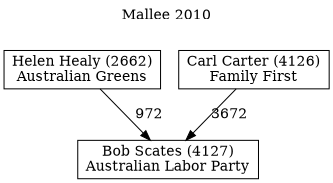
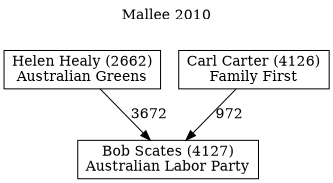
(149, 115) -> (149, 115)
(230, 115) -> (230, 115)
